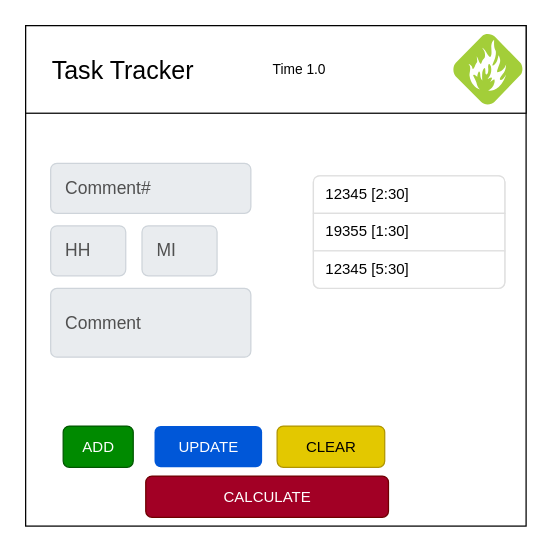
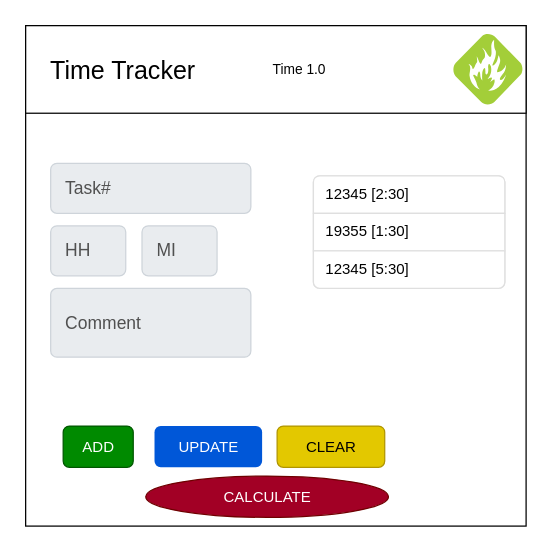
(123, 69) -> (123, 69)
(105, 188) -> (90, 188)
(267, 496) -> (267, 496)
